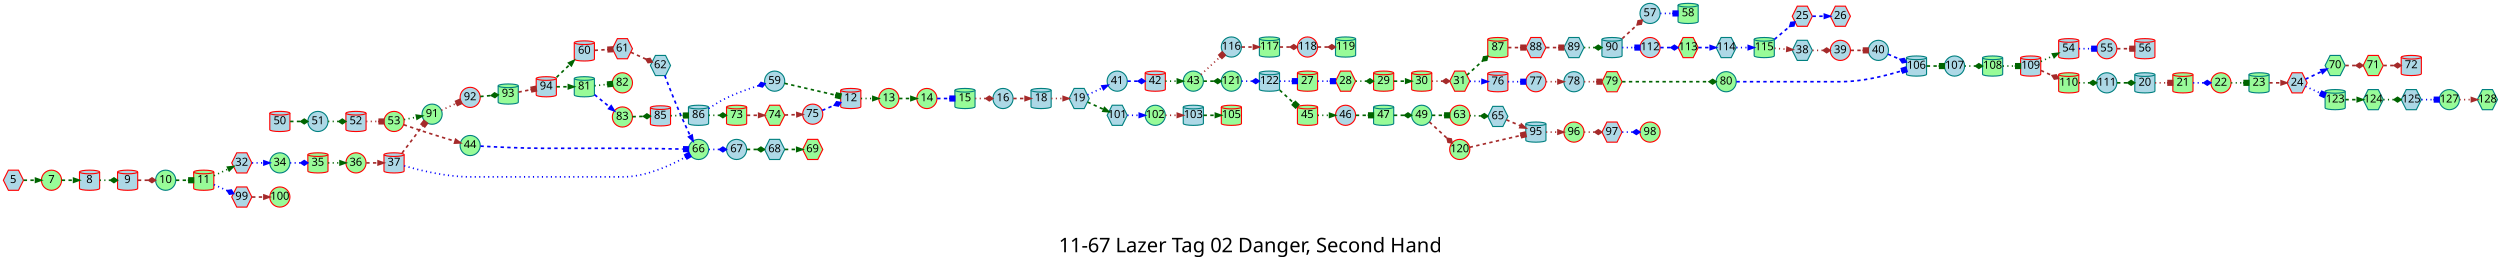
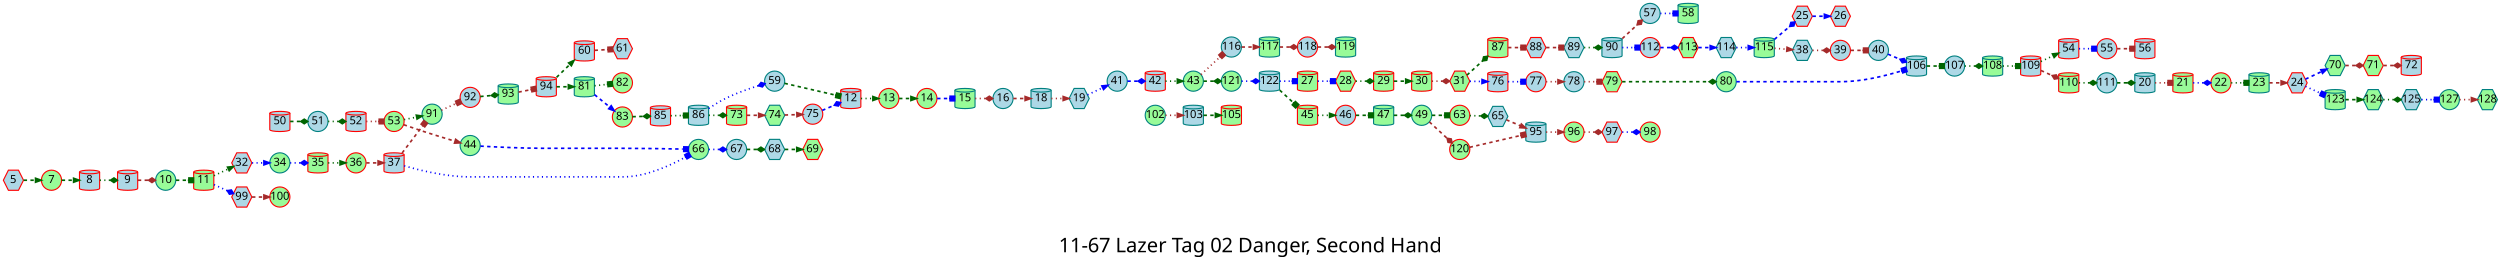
(660, 65) -> none
(775, 115) -> (775, 115)
(1117, 115) -> none
